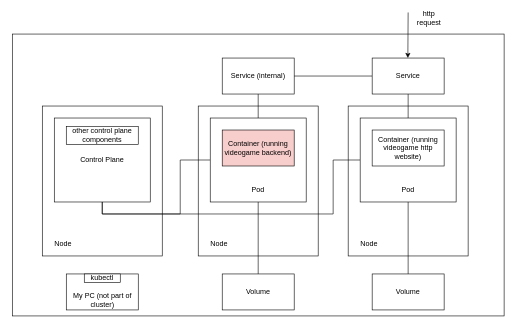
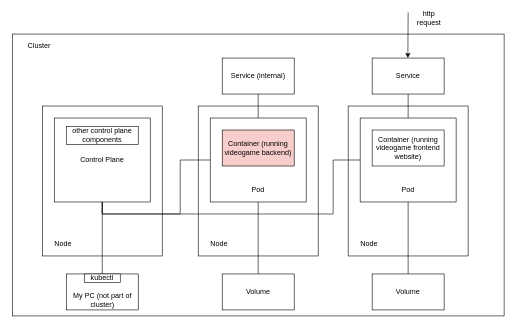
none -> (39, 46)
(333, 76) -> none
(408, 148) -> (408, 148)
none -> (102, 245)
